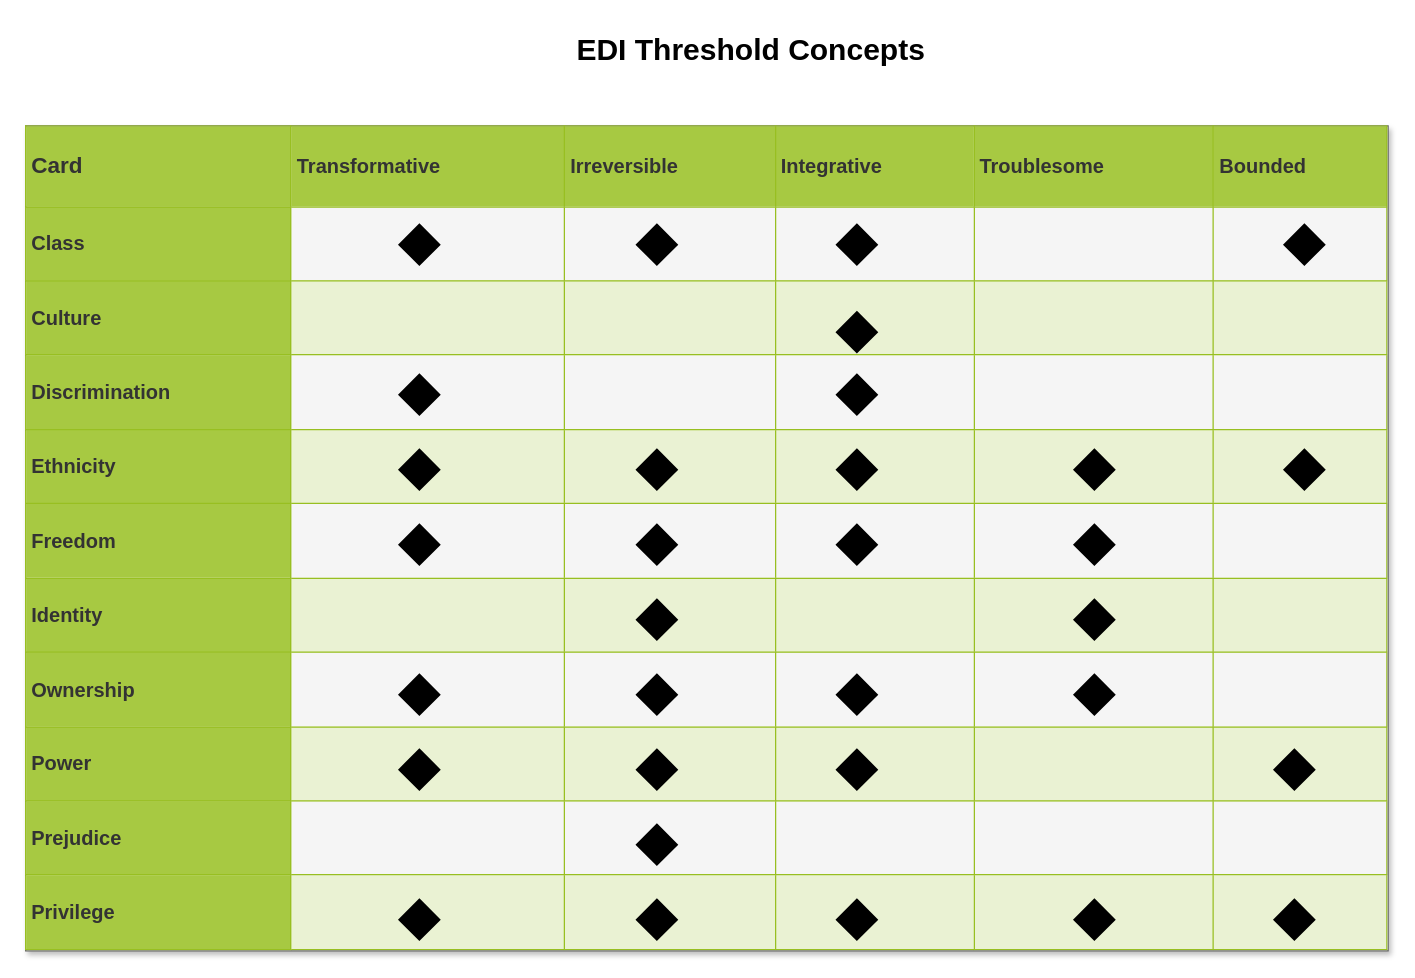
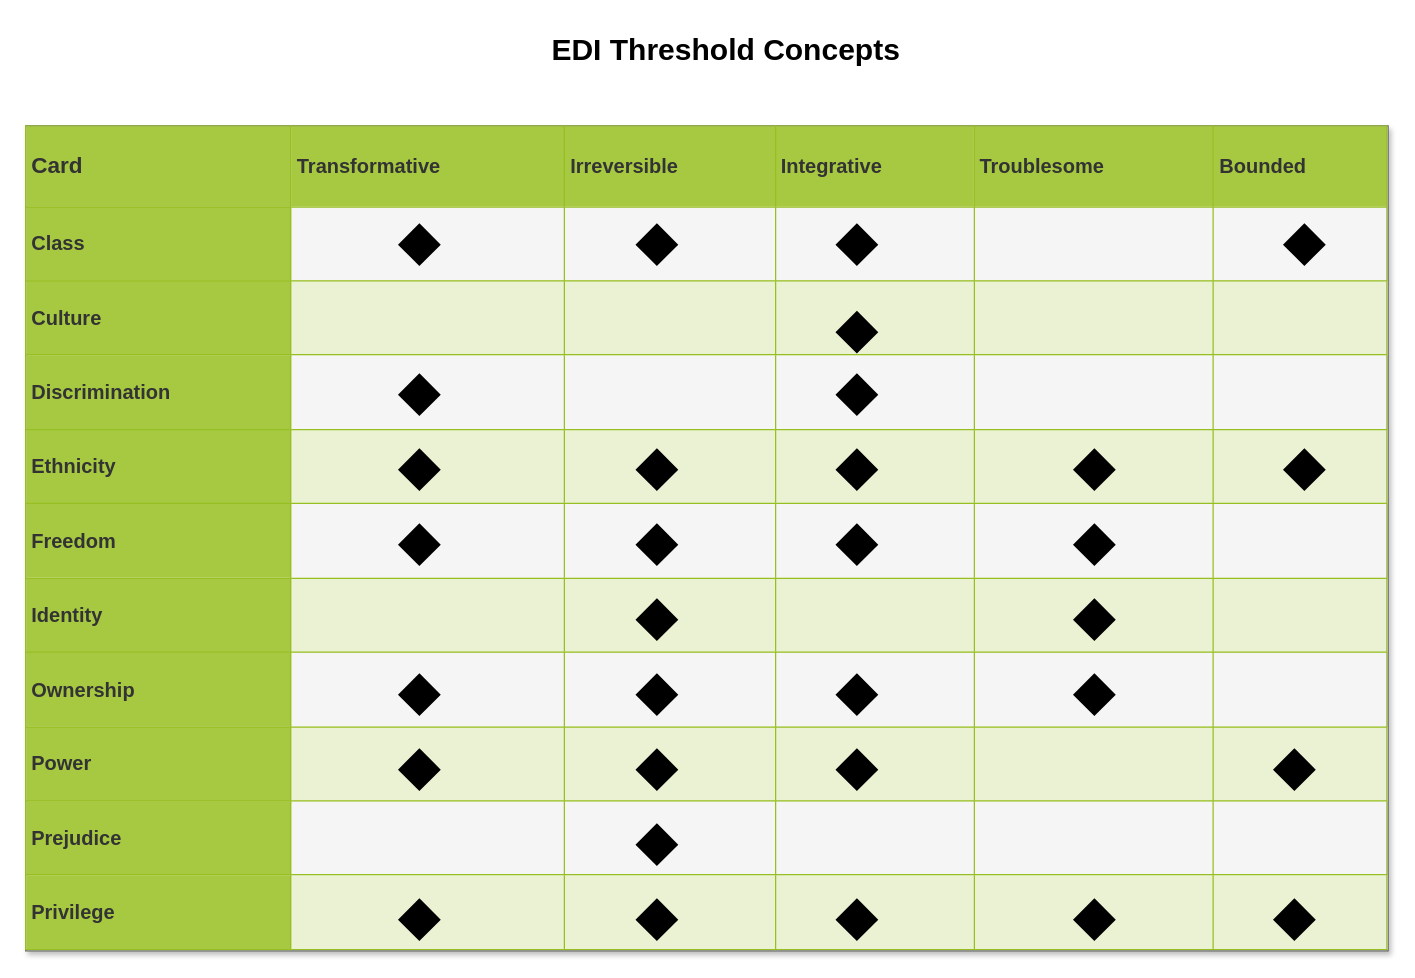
(751, 51) -> (726, 51)
